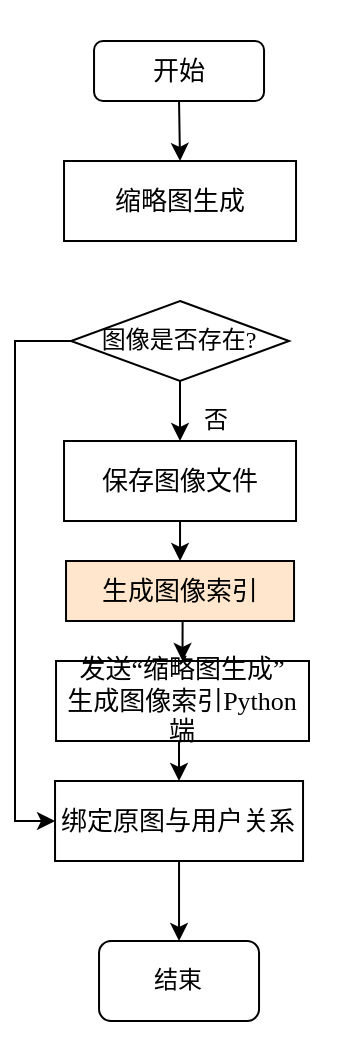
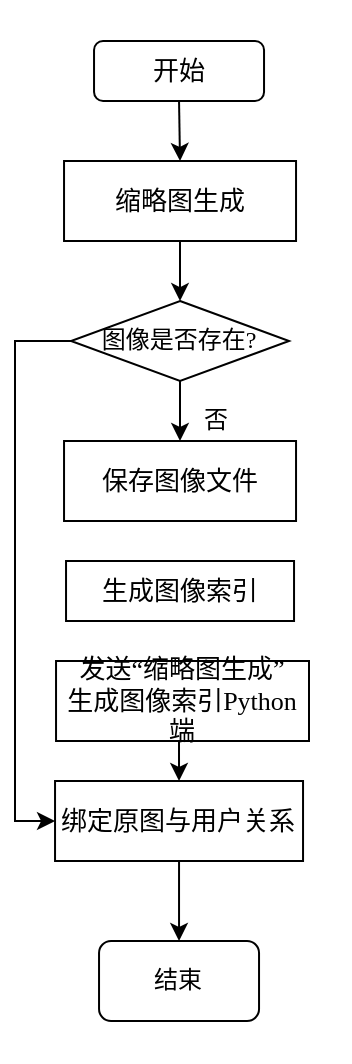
none -> (180, 278)
(180, 534) -> none
(180, 591) -> (180, 591)
(183, 633) -> none
